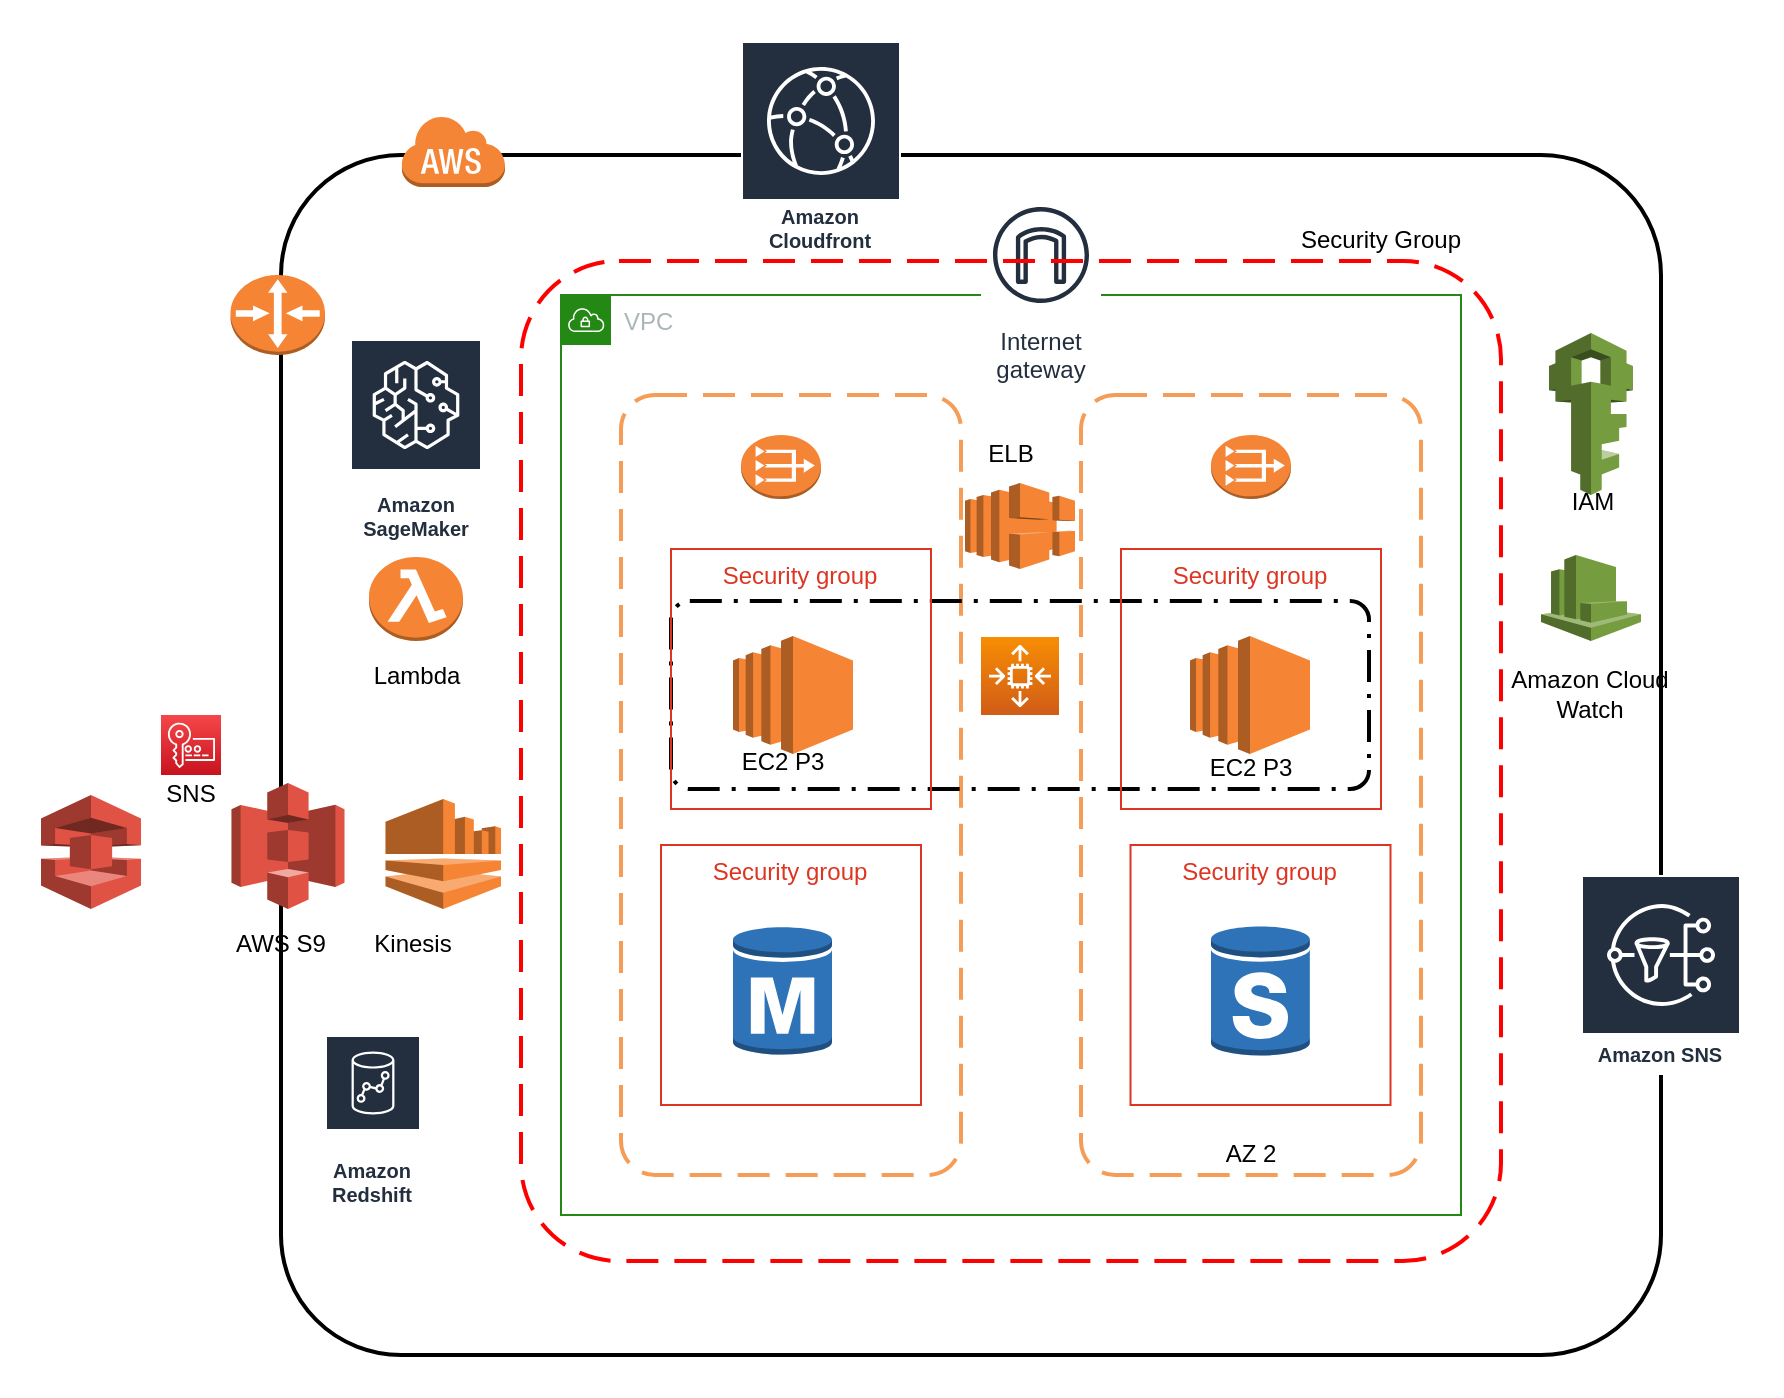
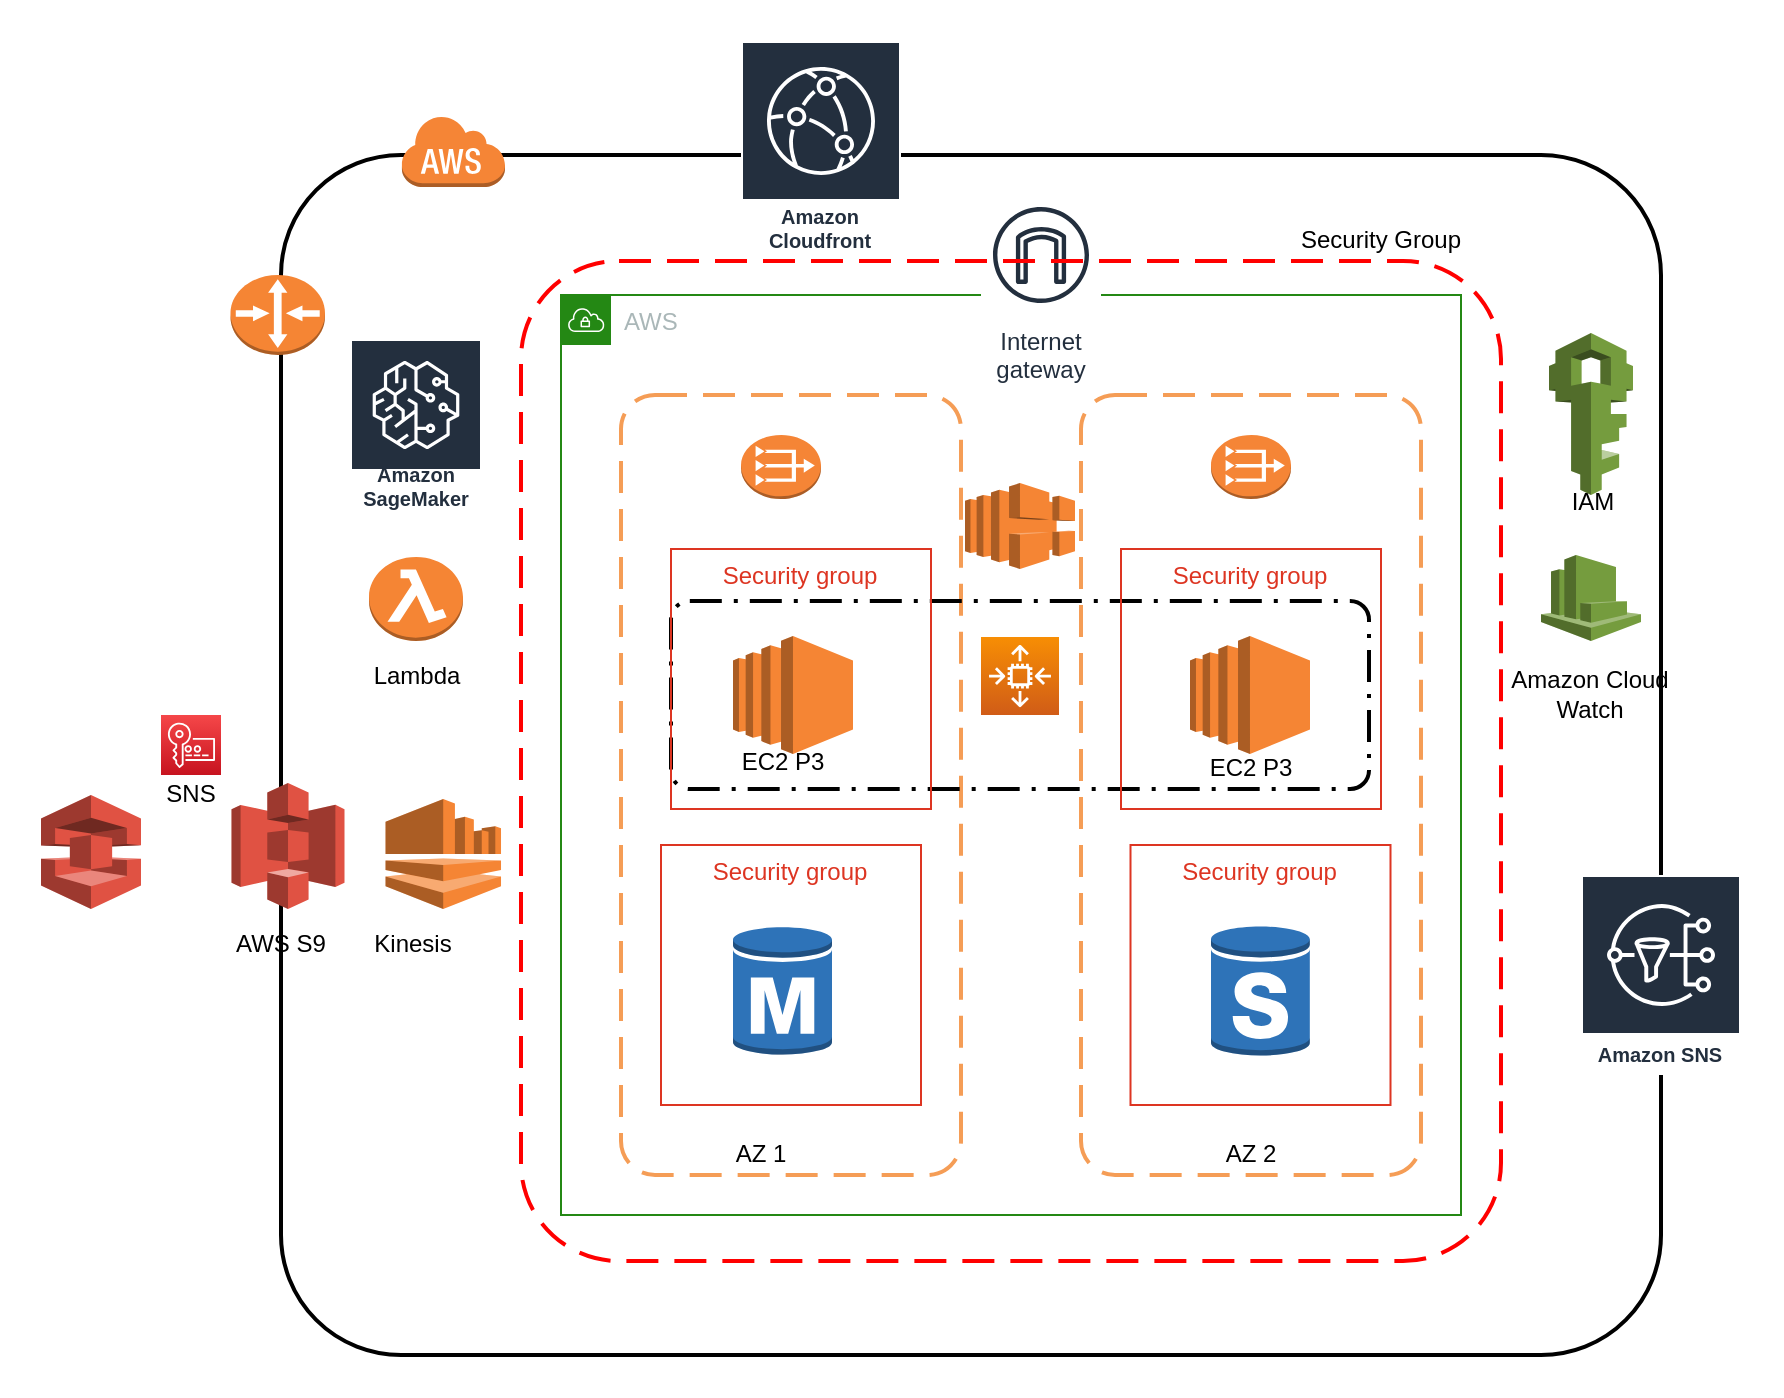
(645, 323) -> (645, 323)
(416, 444) -> (416, 429)
(1011, 455) -> none
(373, 1125) -> none
none -> (761, 1155)
